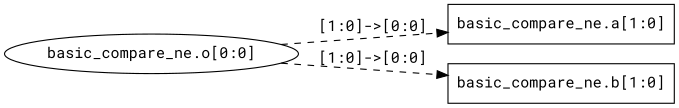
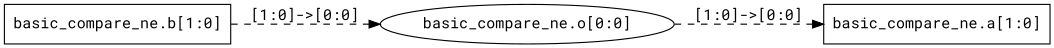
(359, 69) -> (300, 24)
